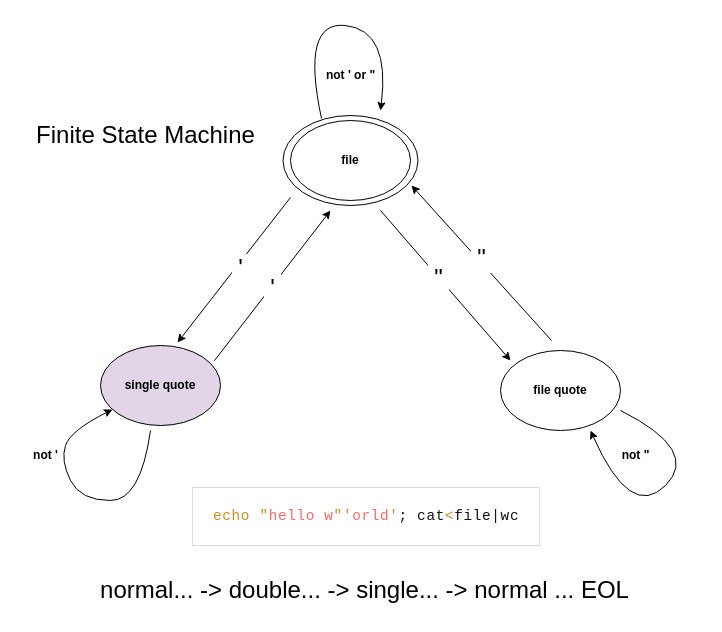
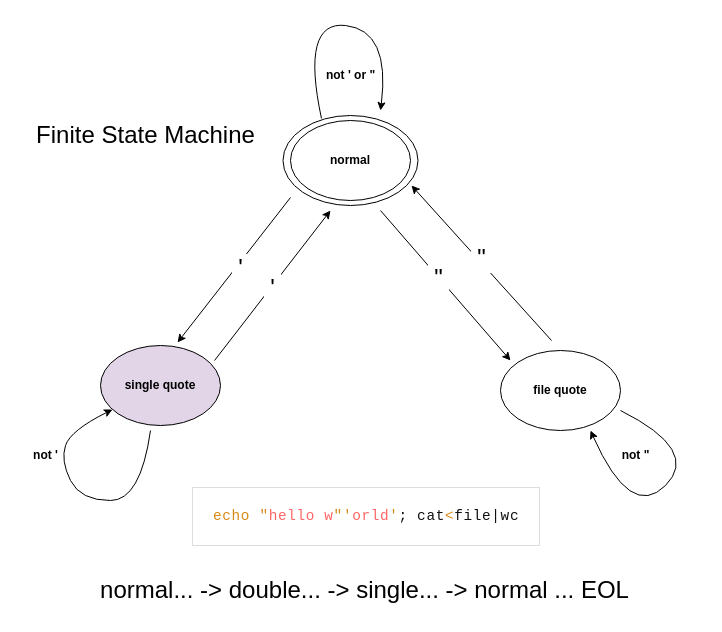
(351, 161) -> (351, 161)
